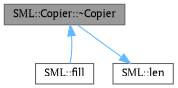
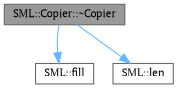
(72, 50) -> (57, 39)
